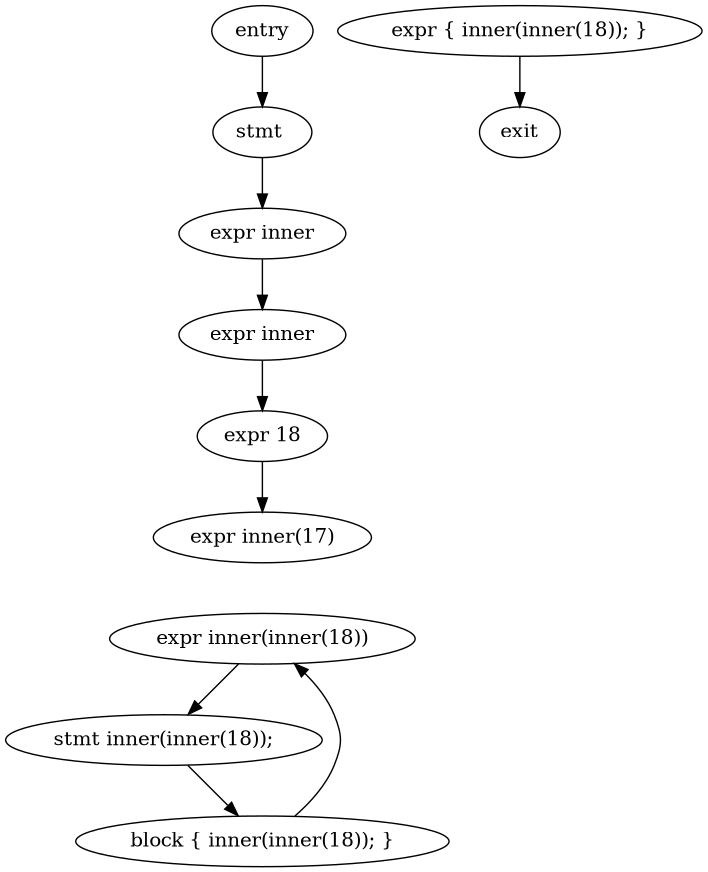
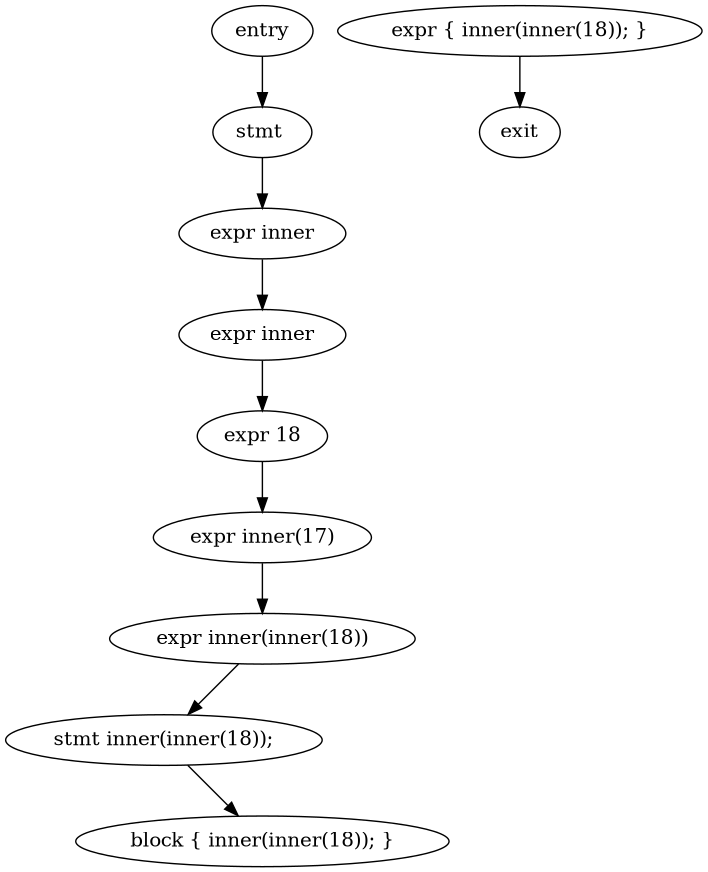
(340, 747) -> (262, 581)
